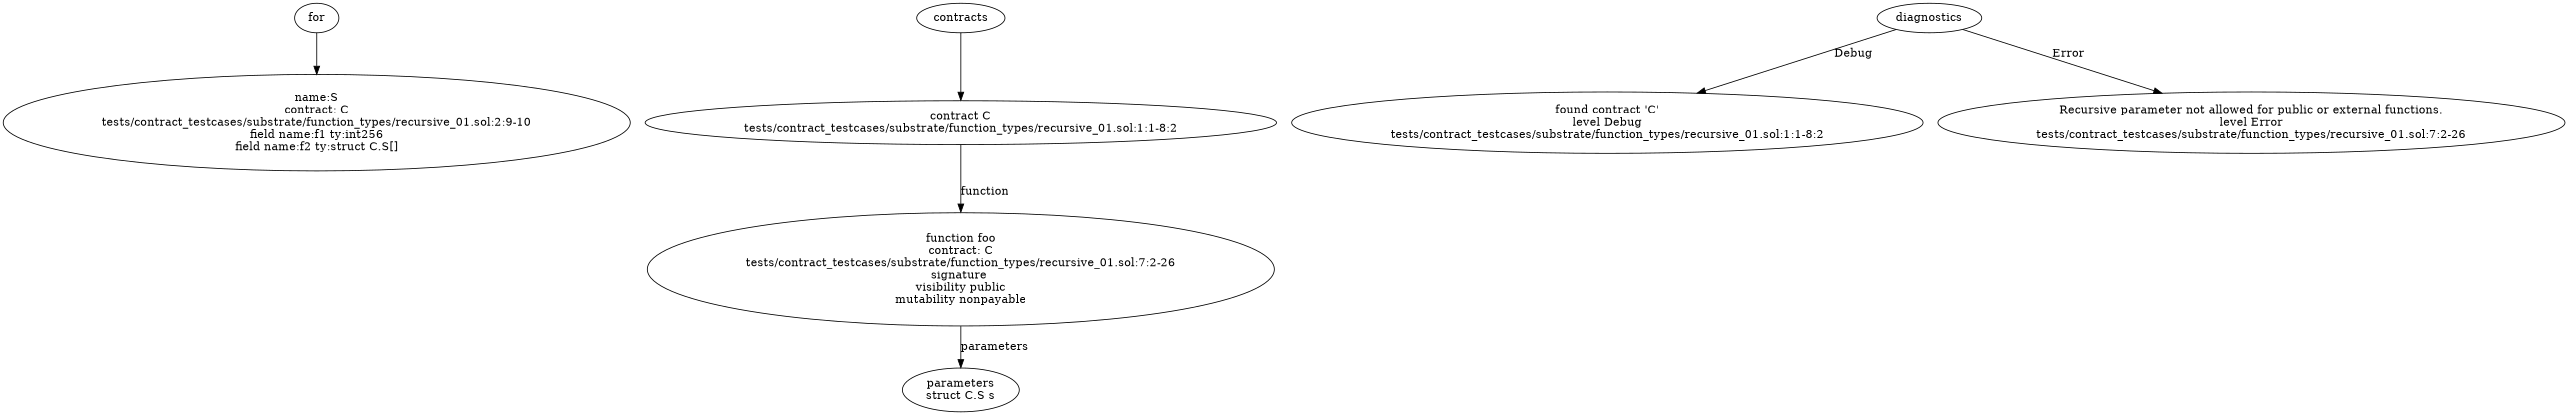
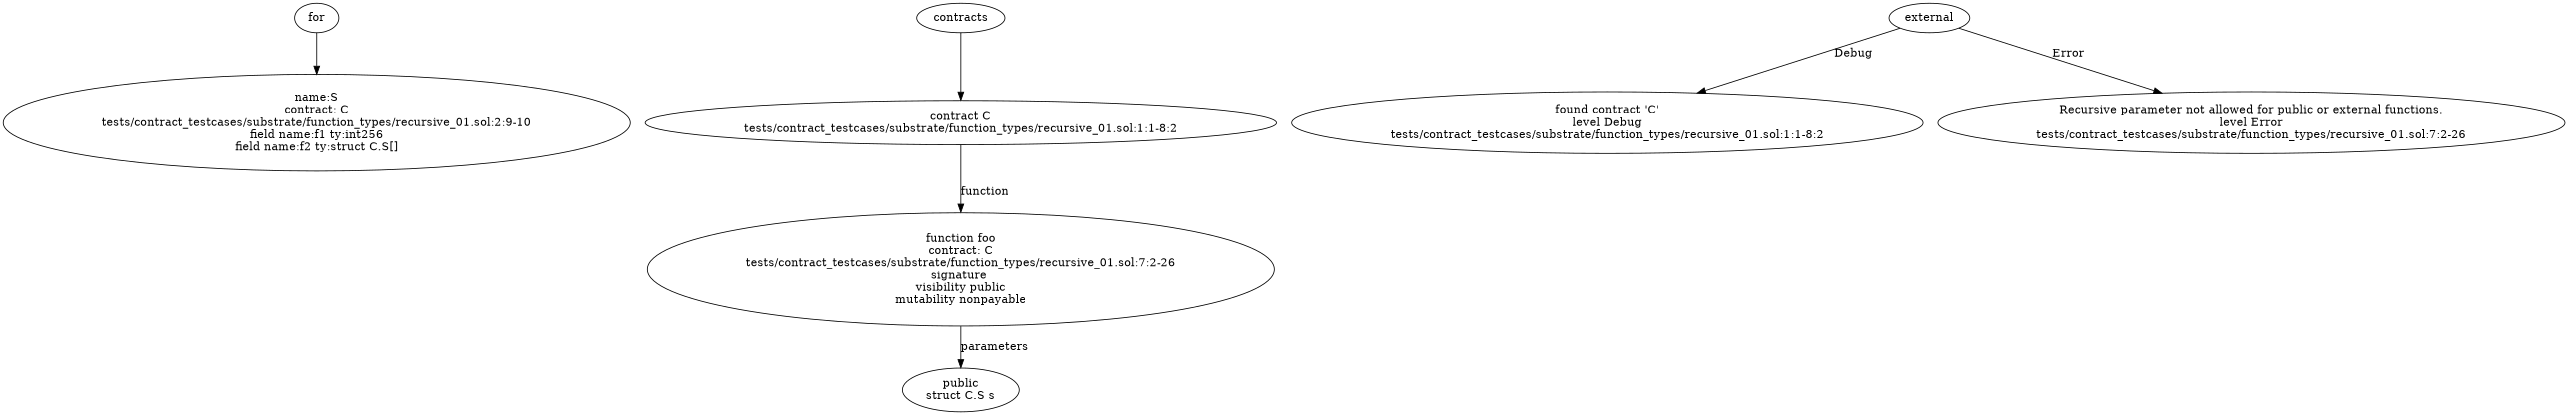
(1929, 18) -> (1929, 18)
(961, 390) -> (961, 390)
